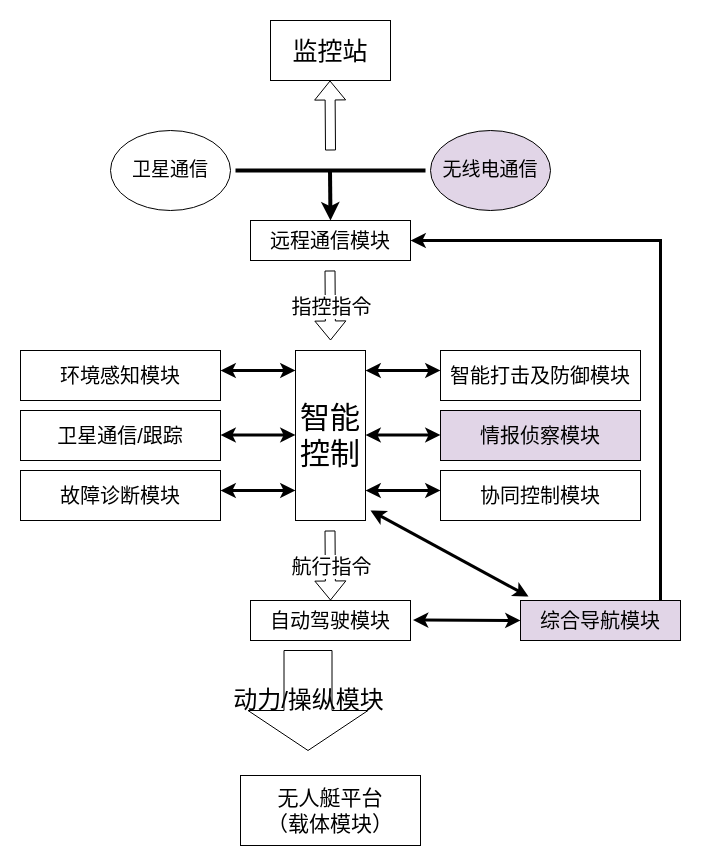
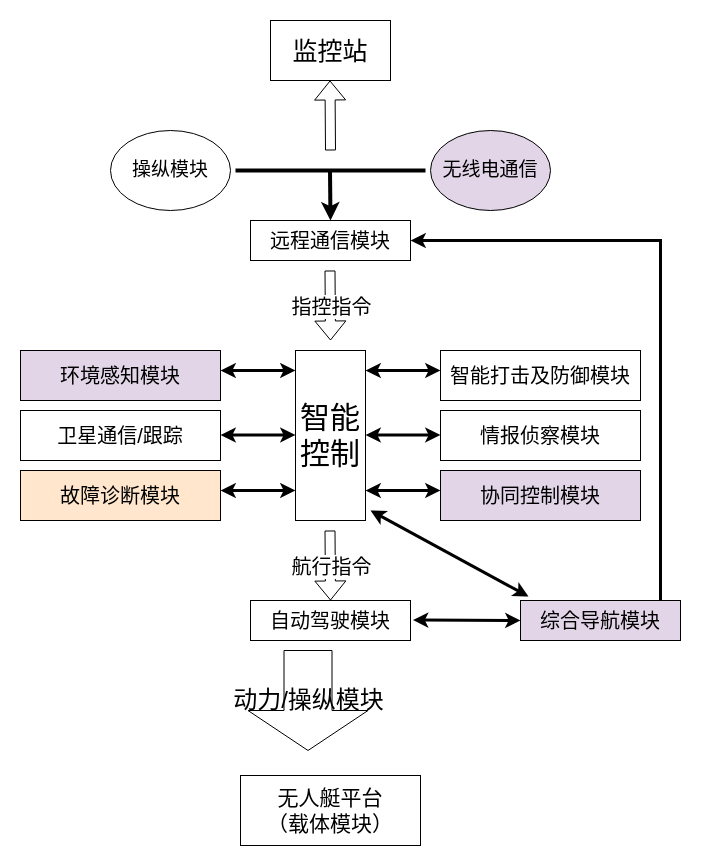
(171, 171) -> (171, 171)
(121, 376) -> (121, 376)
(541, 436) -> (541, 436)
(121, 496) -> (121, 496)
(541, 496) -> (541, 496)
